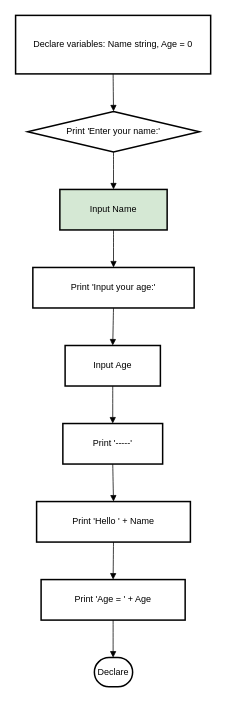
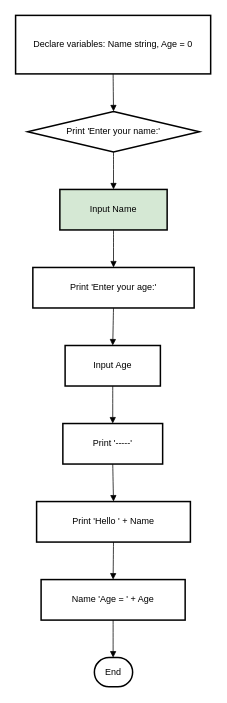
(113, 288) -> (113, 288)
(113, 600) -> (113, 600)
(113, 672) -> (113, 672)
